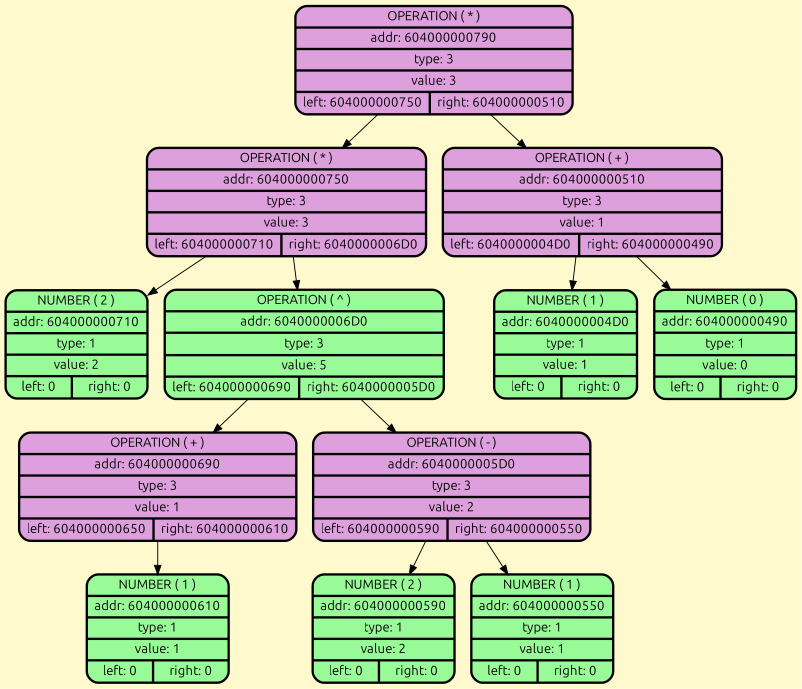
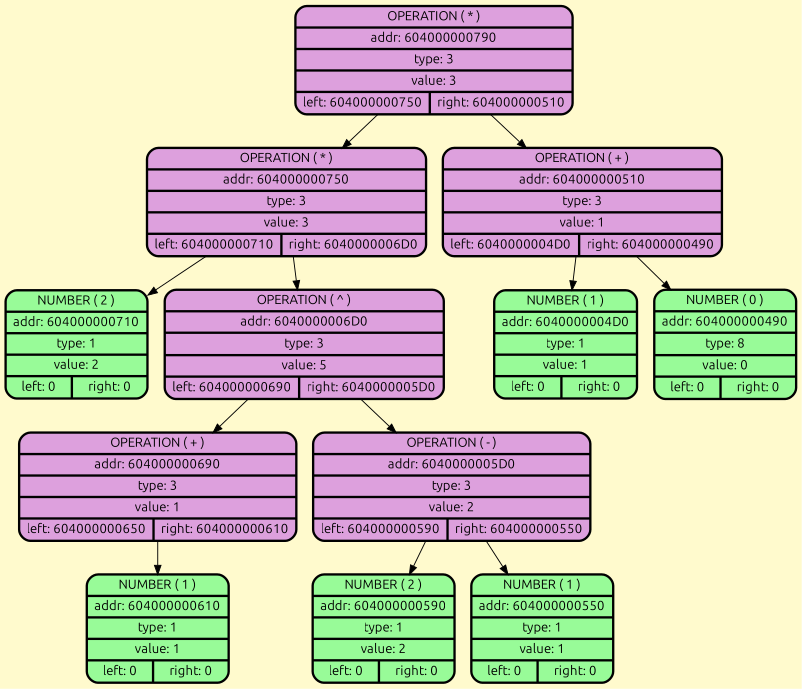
(725, 343) -> (725, 343)
(304, 344) -> (304, 344)
